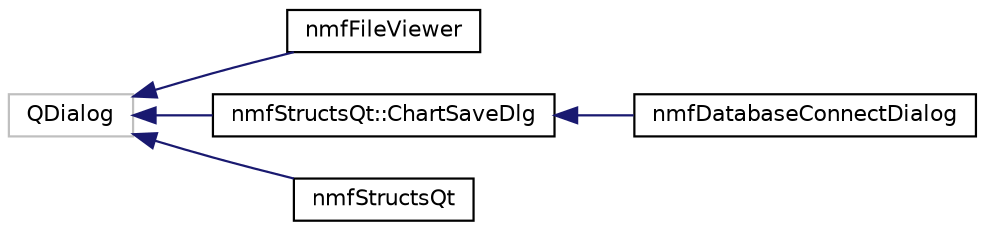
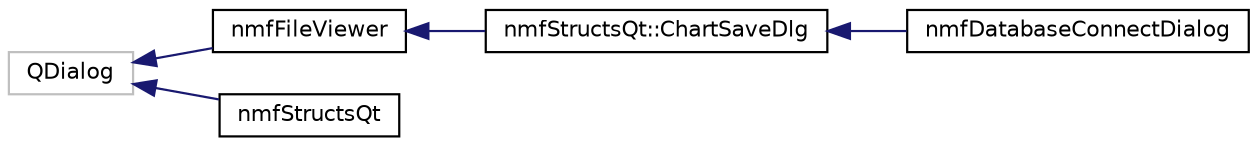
(184, 115) -> (457, 31)
